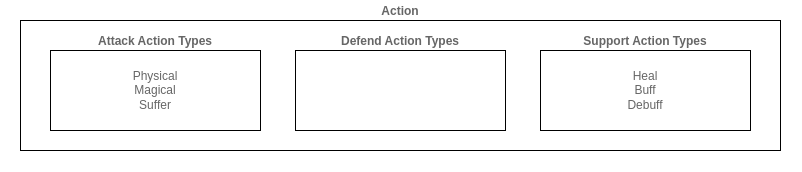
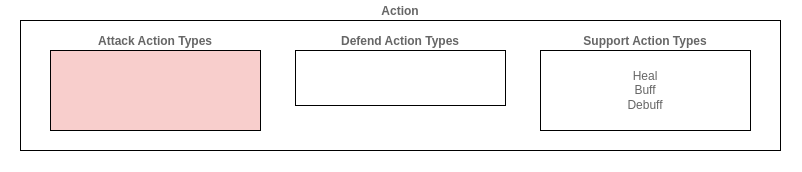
(156, 91) -> none
(156, 91) -> (156, 91)
(401, 91) -> (401, 78)
